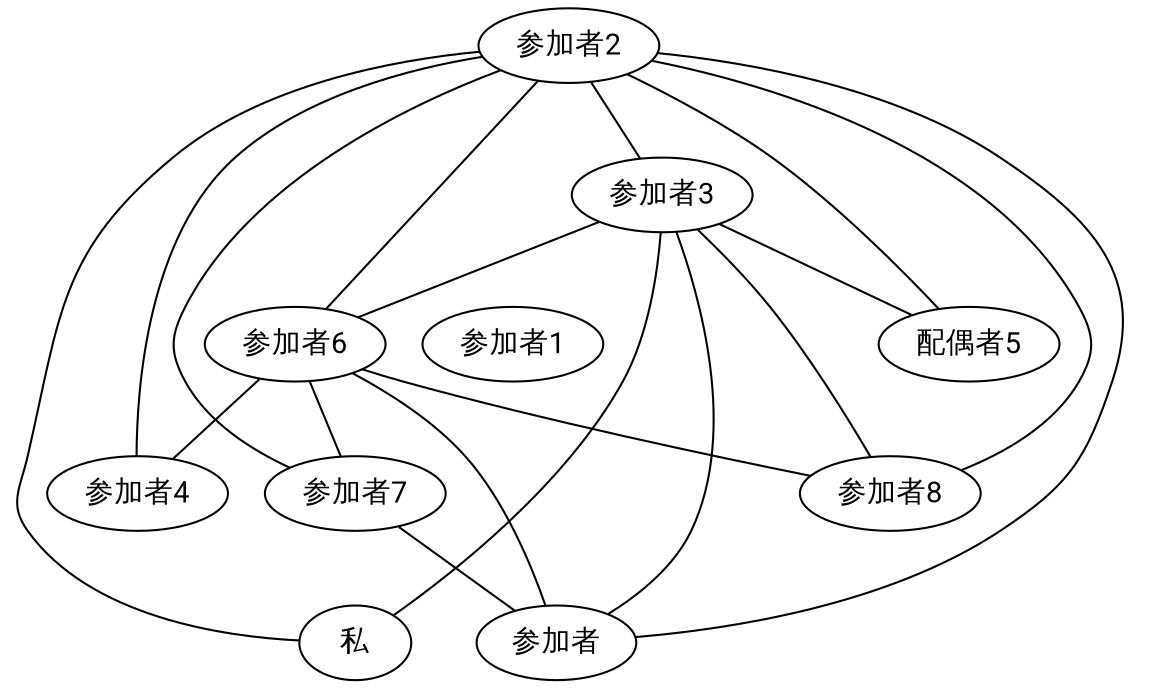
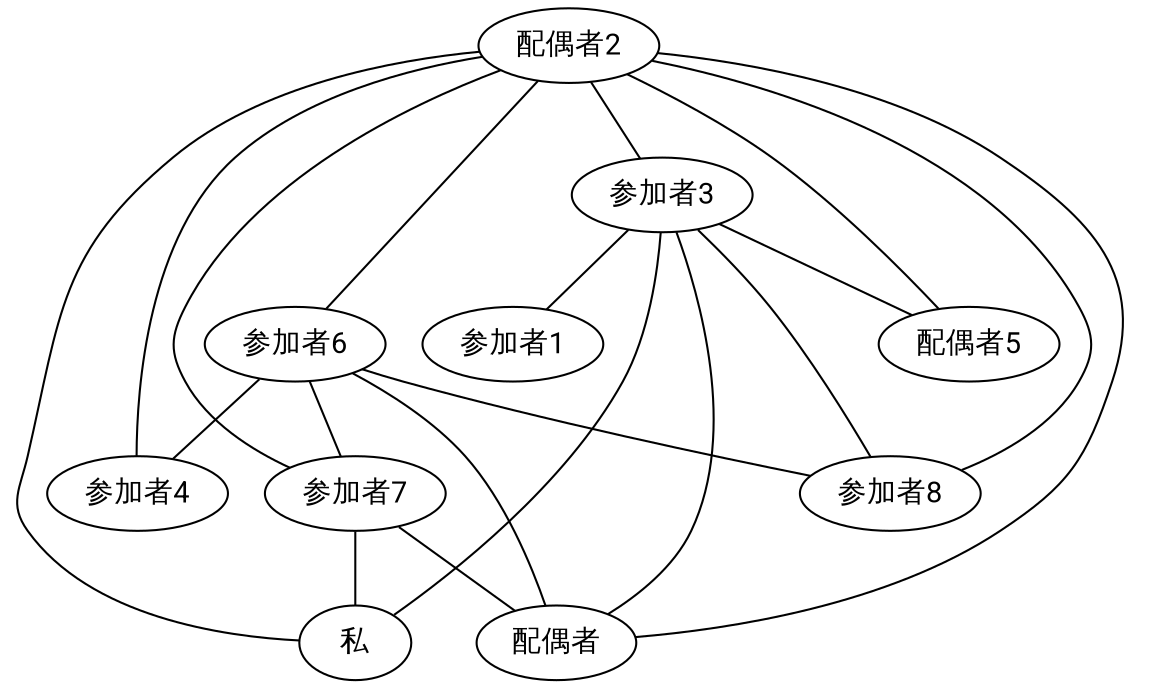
(569, 46) -> (569, 46)
(479, 270) -> (587, 270)
none -> (355, 568)
(556, 643) -> (556, 643)
